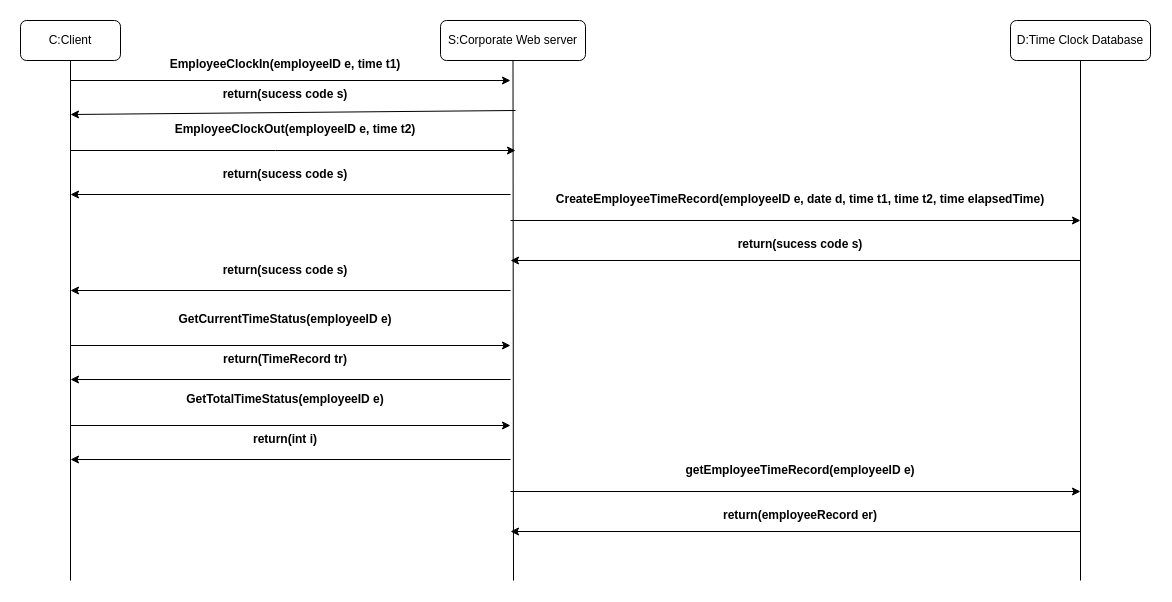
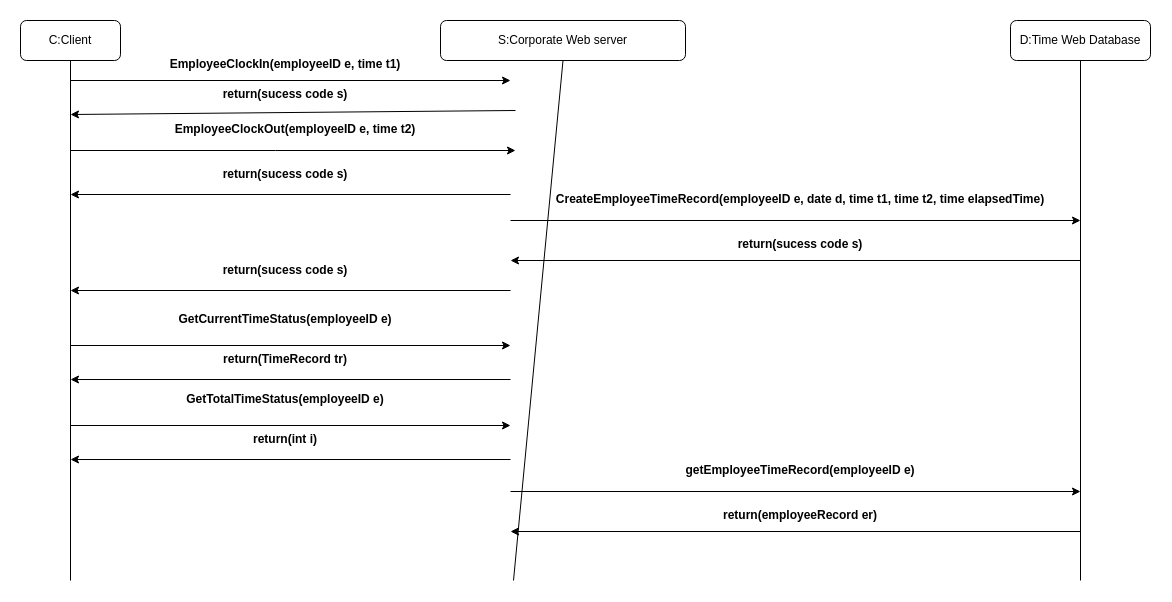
(513, 41) -> (563, 41)
(1081, 41) -> (1081, 41)
